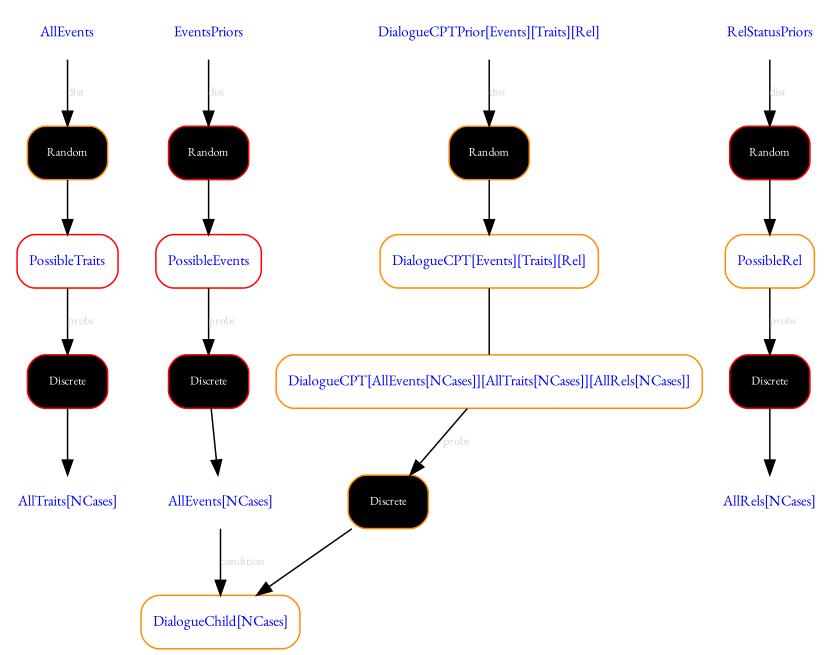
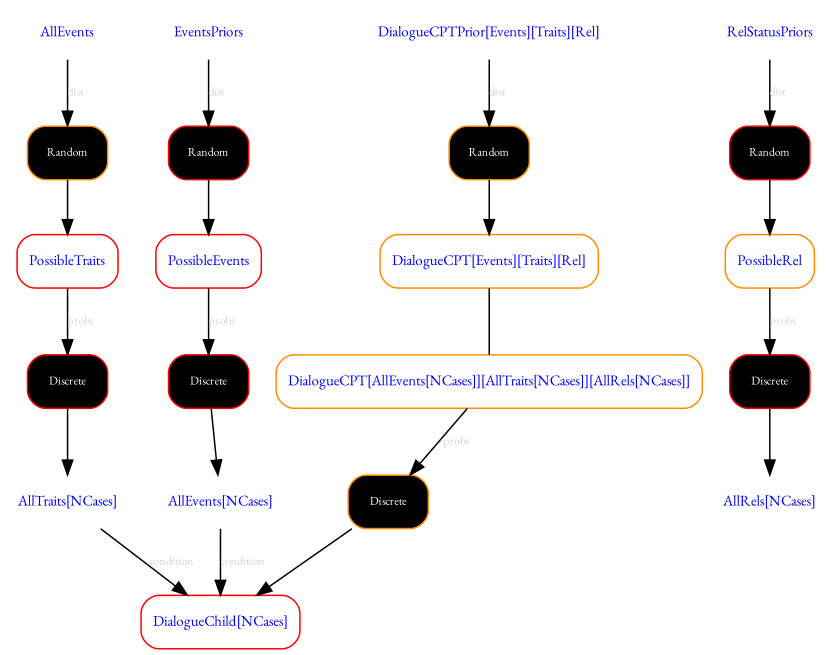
none -> (138, 557)
(220, 622) -> (220, 622)
